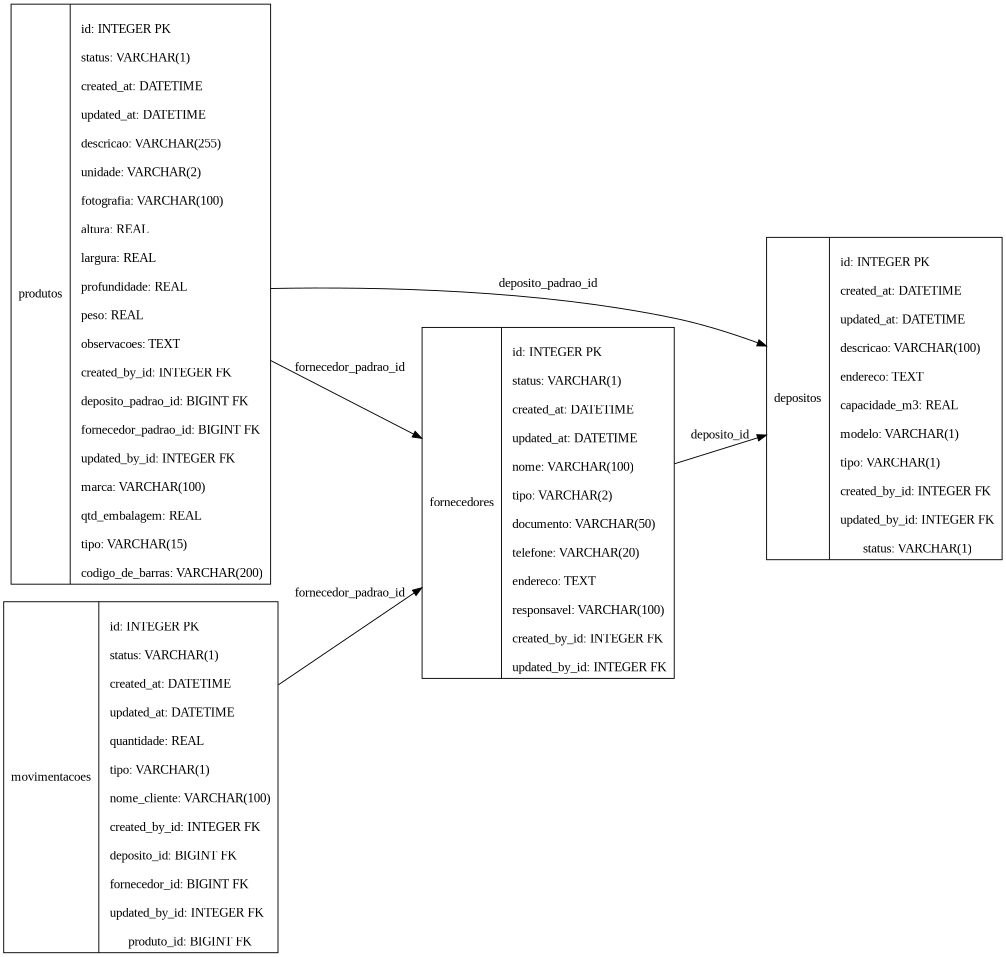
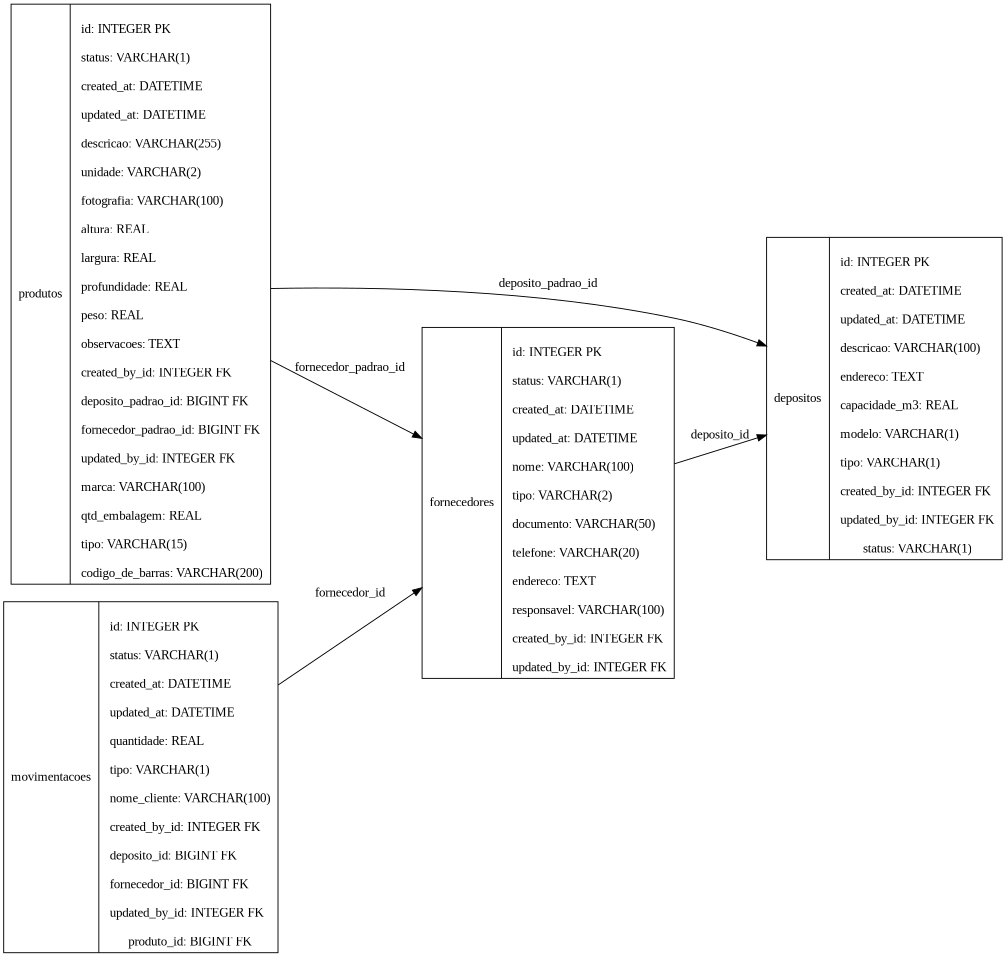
(350, 593) -> (350, 593)
